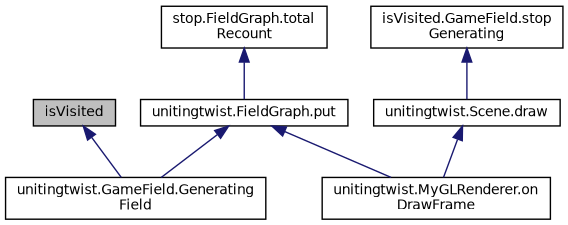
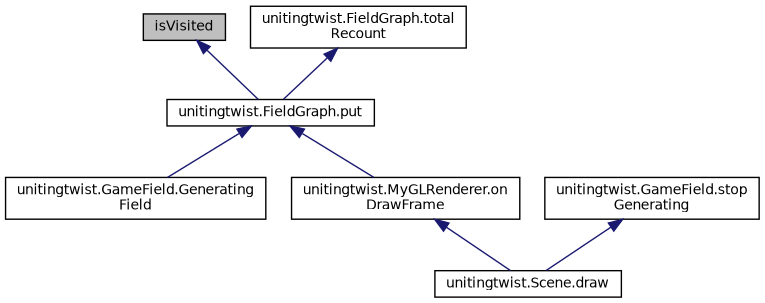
(244, 27) -> (358, 27)
(467, 27) -> (652, 198)
(106, 157) -> (233, 75)
(451, 158) -> (478, 249)
